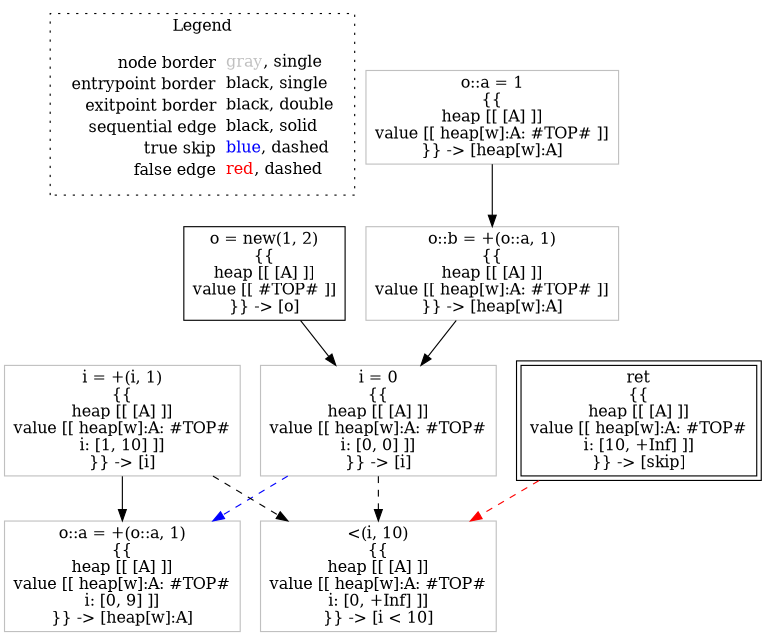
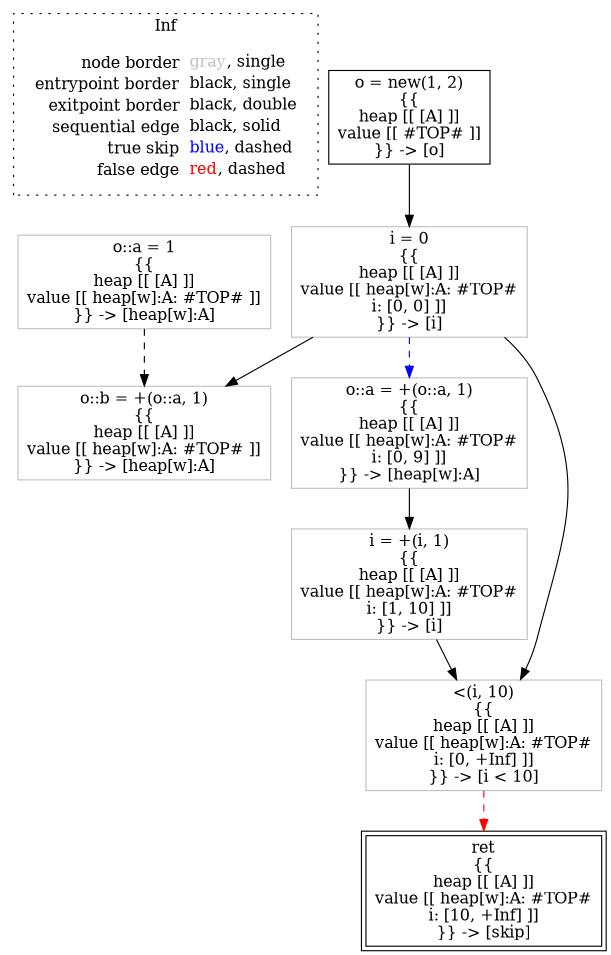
(202, 27) -> (166, 27)
(492, 190) -> (144, 352)
(442, 338) -> (274, 359)
(122, 493) -> (409, 503)
(378, 493) -> (567, 498)
(242, 494) -> (444, 654)
(510, 498) -> (484, 805)
